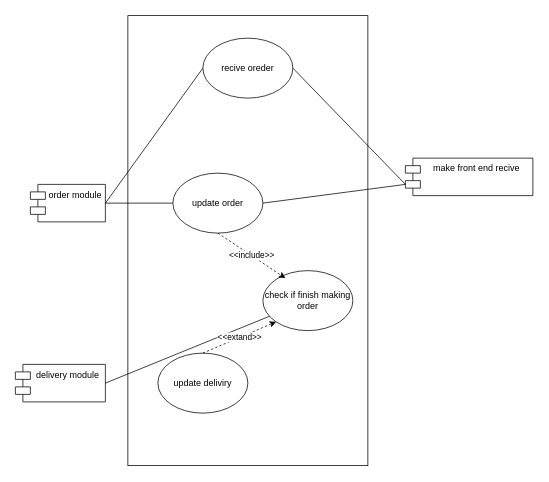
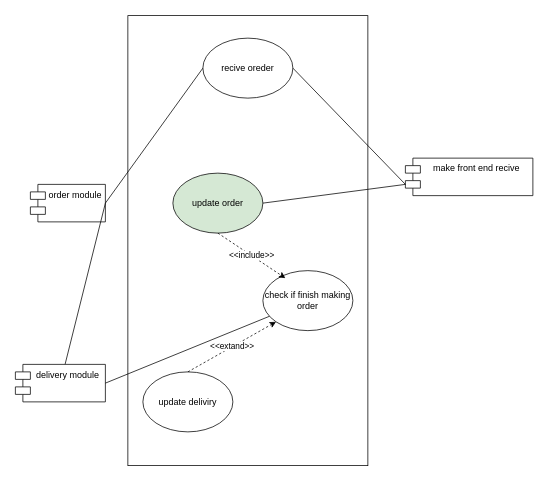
(139, 203) -> (85, 284)
(218, 203) -> (218, 203)
(203, 383) -> (188, 402)
